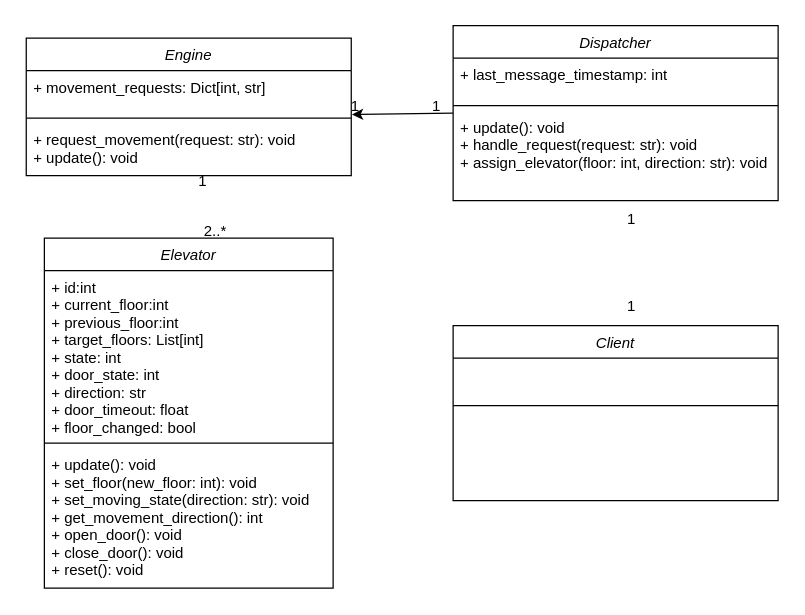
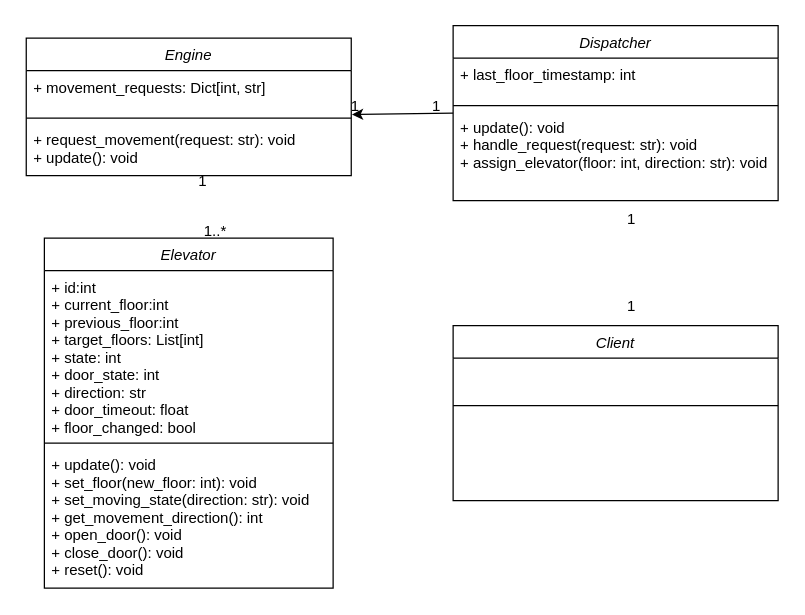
(570, 75) -> (560, 75)
(216, 232) -> (216, 232)
